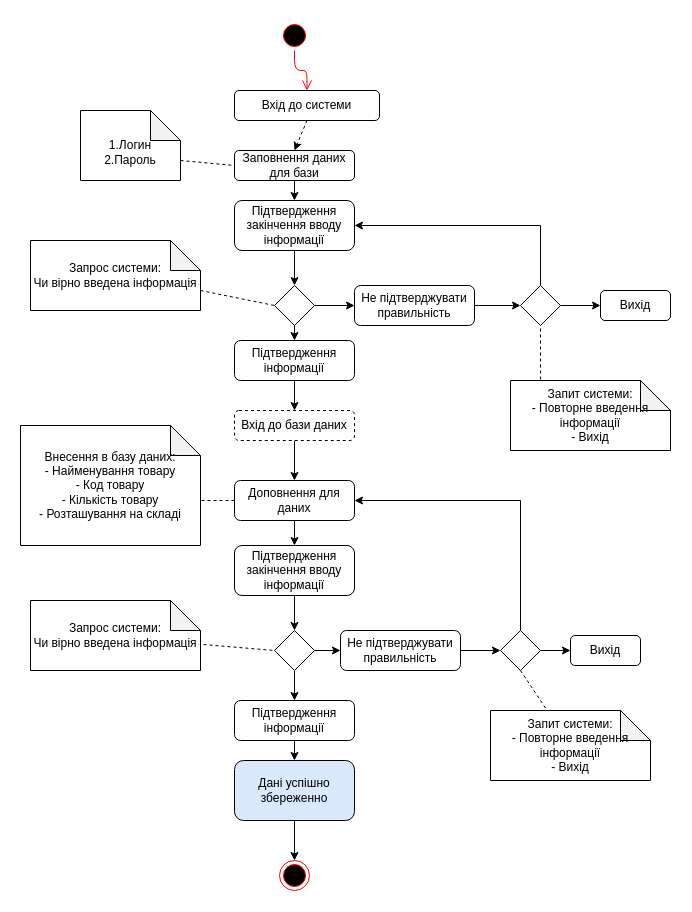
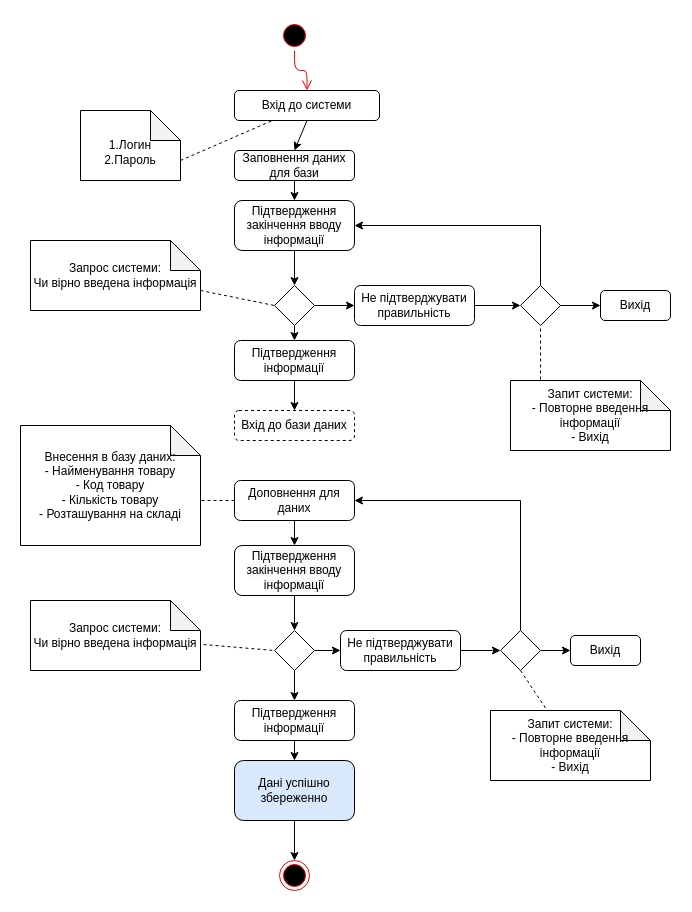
(302, 133) -> (302, 133)
(207, 163) -> (227, 141)
(295, 457) -> none
